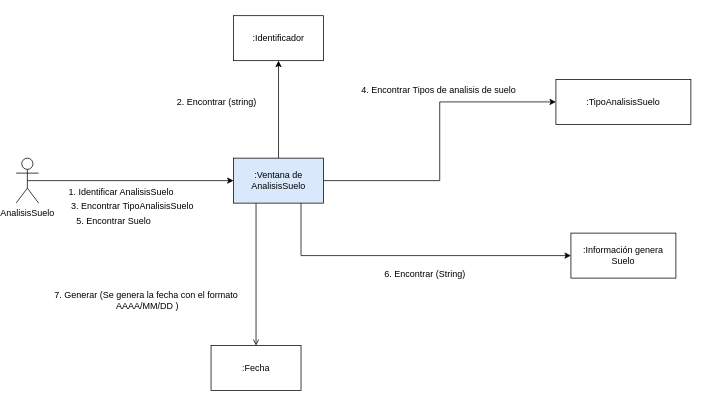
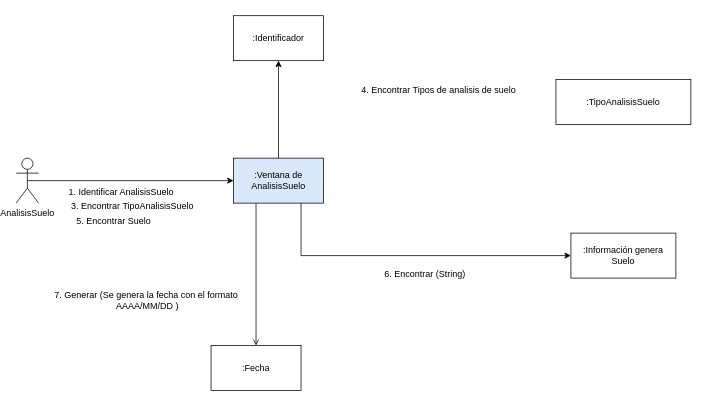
(218, 102) -> none
(421, 180) -> none
